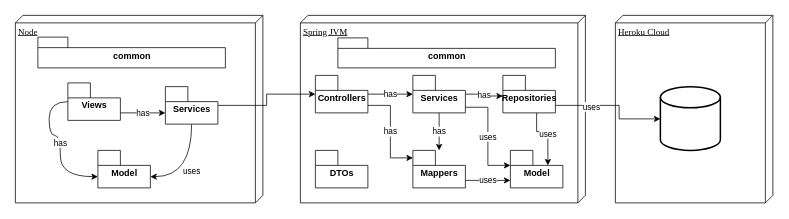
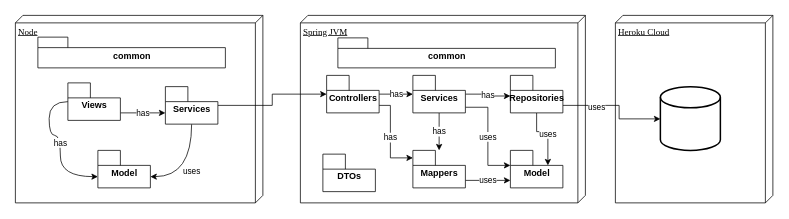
(342, 94) -> (353, 94)
(529, 94) -> (537, 94)
(342, 169) -> (349, 173)
